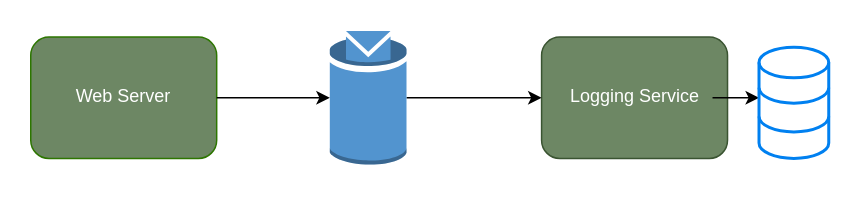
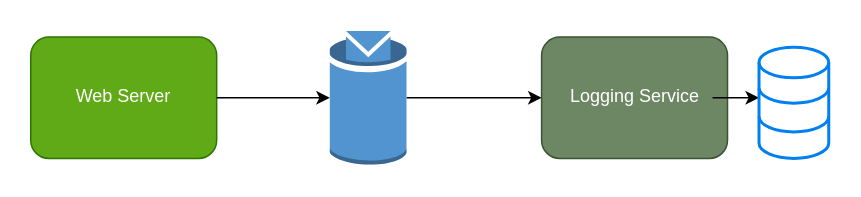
(124, 97) -> (124, 97)
